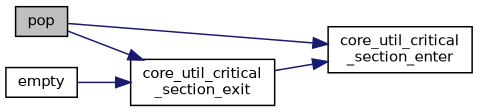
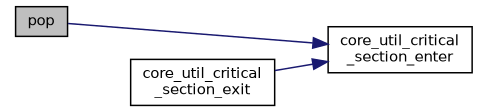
(98, 43) -> none
(42, 82) -> none
